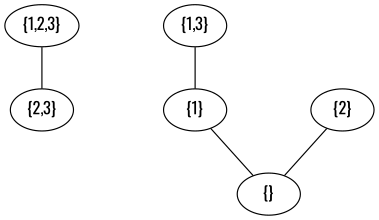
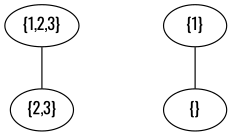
(195, 26) -> none
(342, 110) -> none
